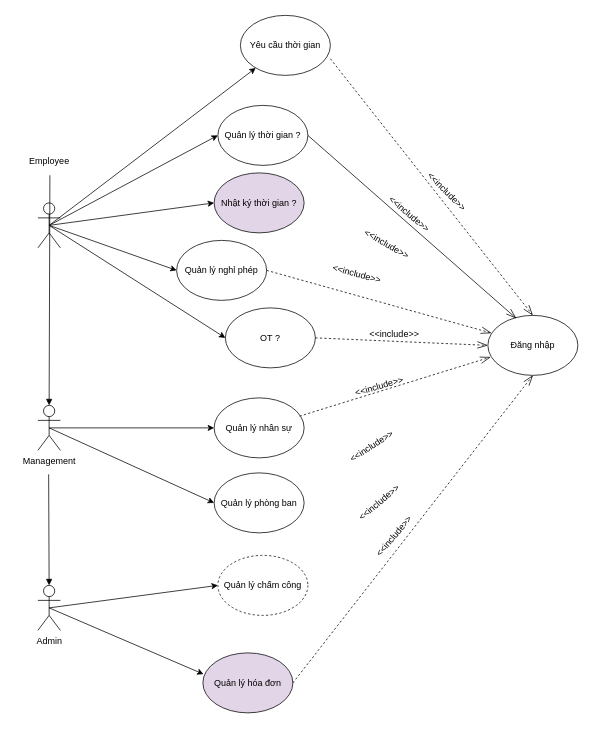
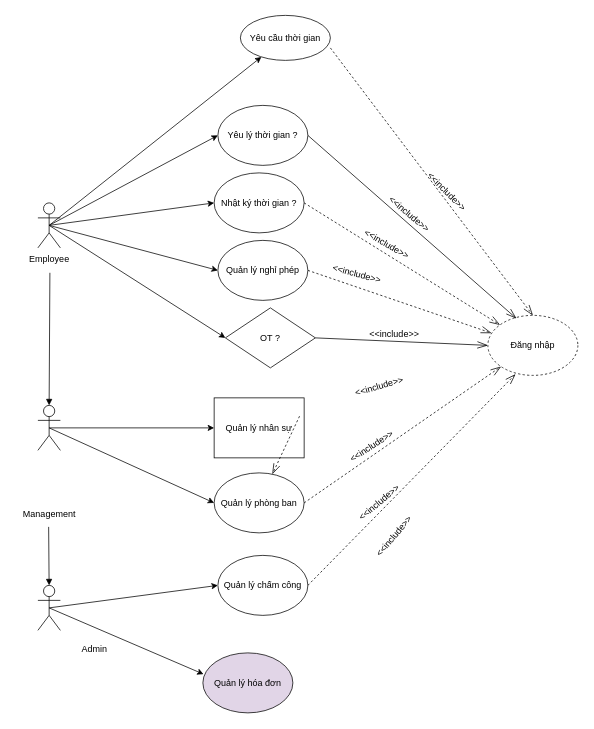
(285, 45) -> (285, 38)
(263, 135) -> (263, 135)
(49, 162) -> (49, 259)
(259, 203) -> (259, 203)
none -> (401, 263)
(222, 270) -> (263, 270)
(270, 338) -> (270, 338)
(401, 342) -> (401, 342)
(533, 345) -> (533, 345)
(394, 387) -> (286, 444)
(259, 428) -> (259, 428)
none -> (401, 435)
(49, 462) -> (49, 514)
none -> (380, 513)
(414, 528) -> none
(263, 585) -> (263, 585)
(49, 642) -> (94, 649)
